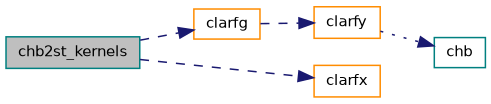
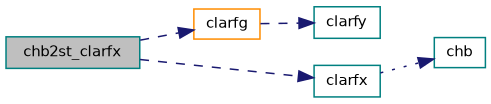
(347, 23) -> (347, 23)
(400, 37) -> (400, 68)
(73, 53) -> (73, 53)
(347, 81) -> (347, 81)
